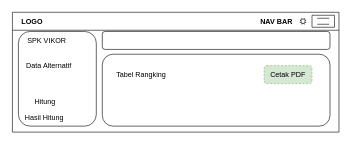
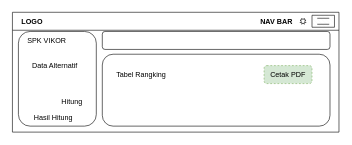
(49, 66) -> (55, 66)
(45, 102) -> (72, 102)
(44, 118) -> (53, 118)
